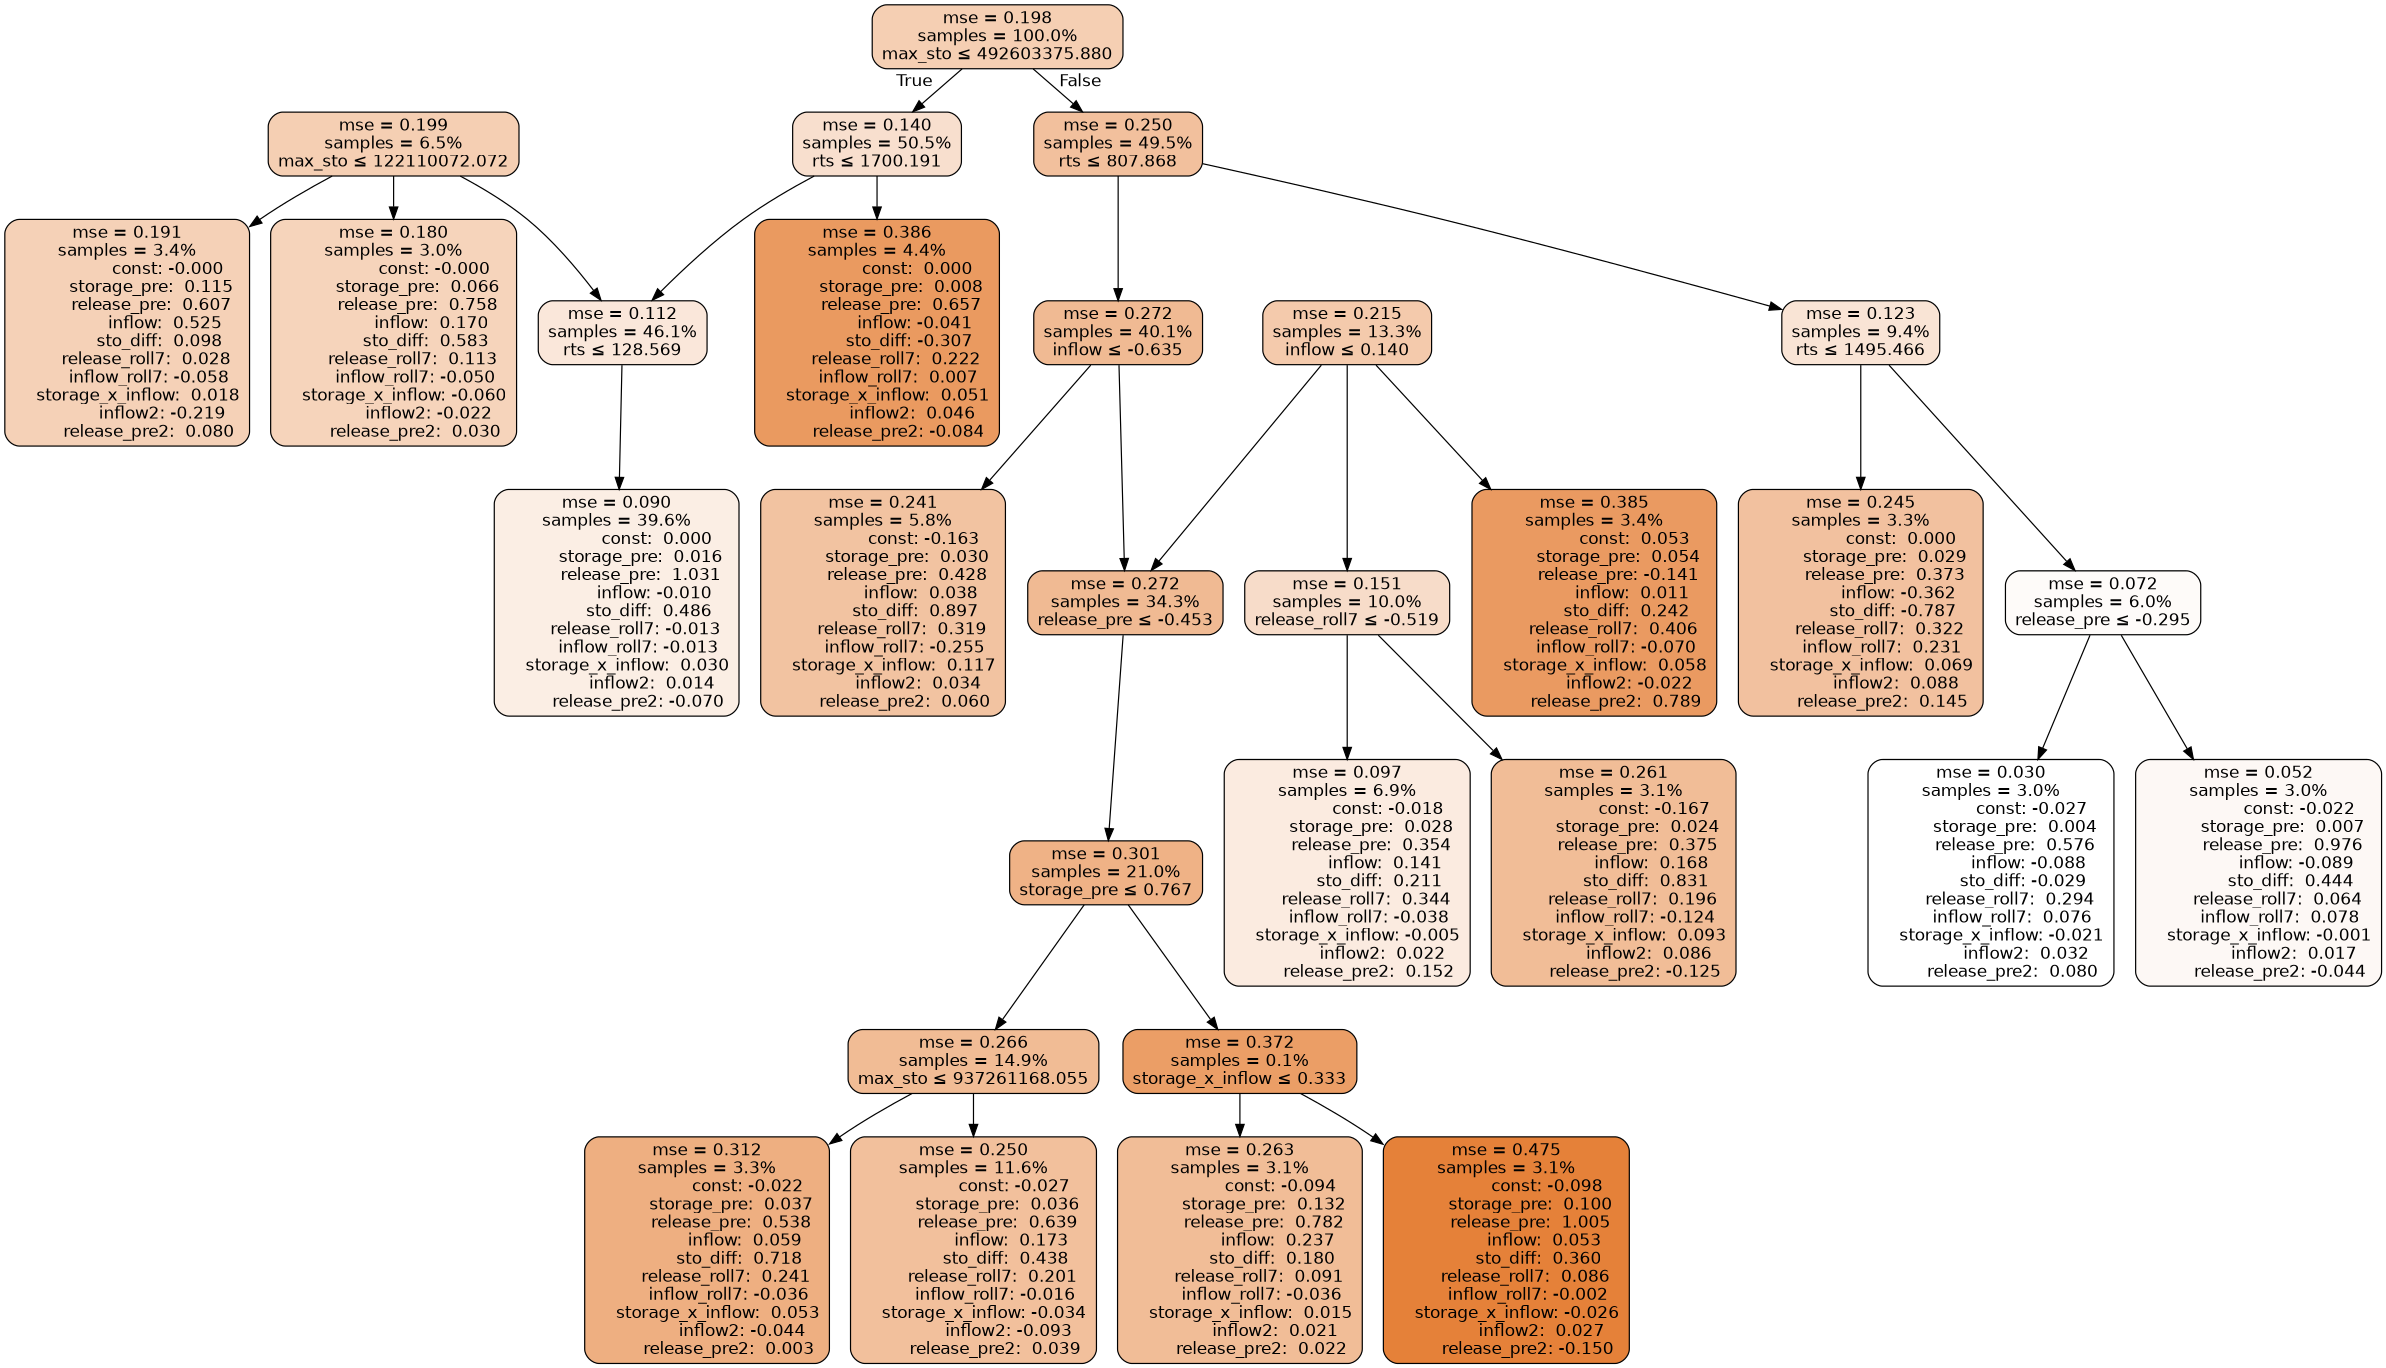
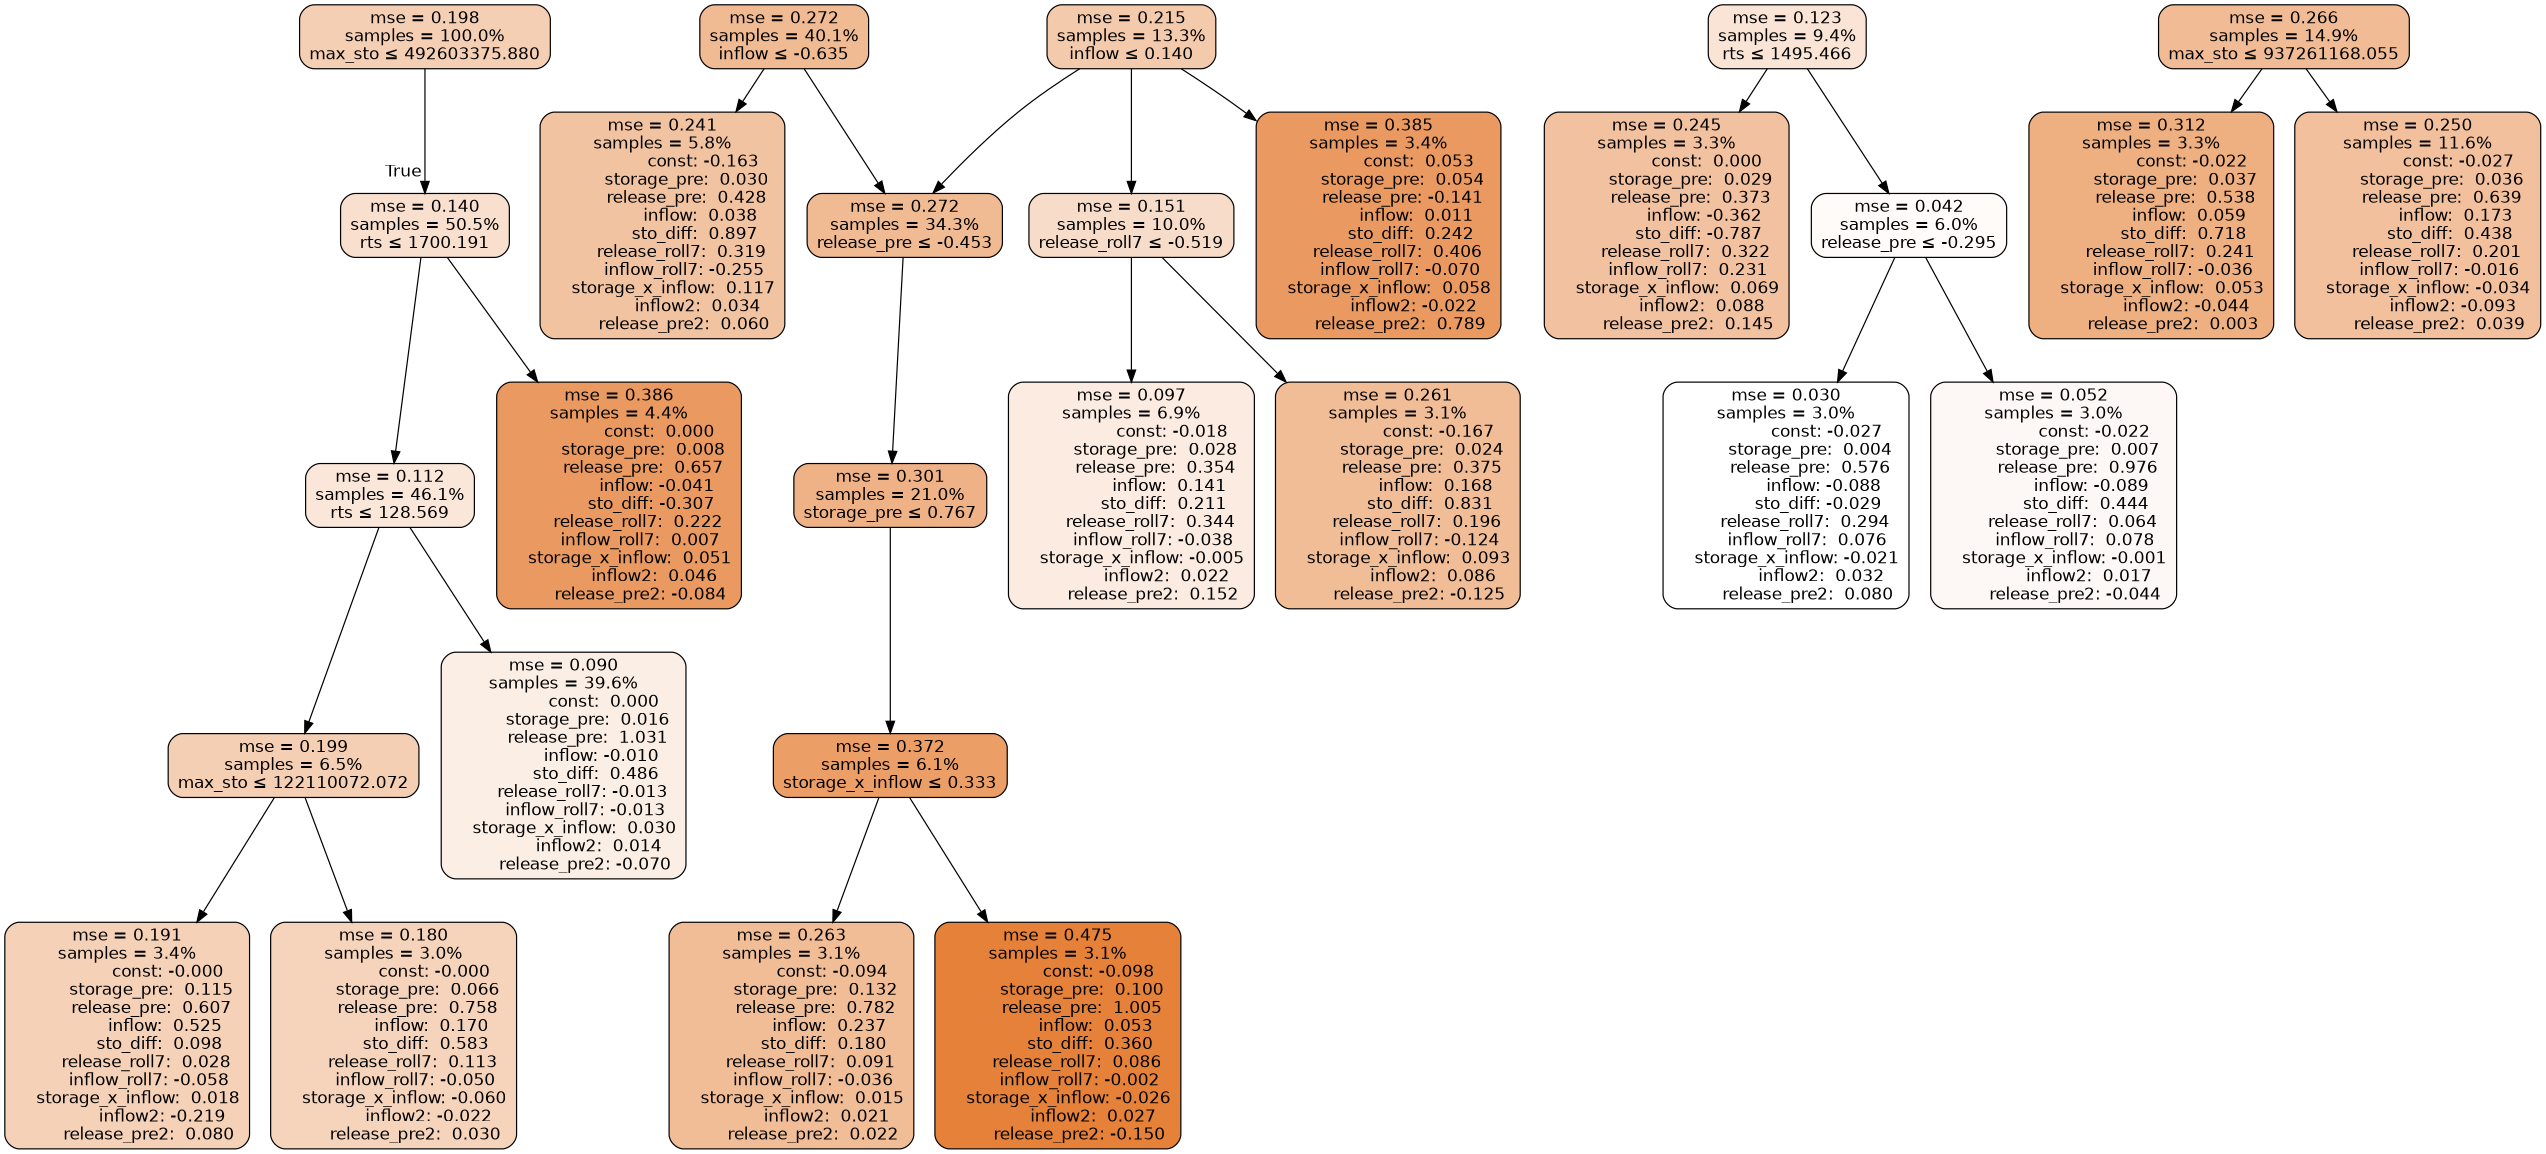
(1118, 144) -> none
(534, 225) -> (344, 625)
(2103, 603) -> (1909, 225)
(1043, 962) -> none
(1240, 1061) -> (890, 766)
